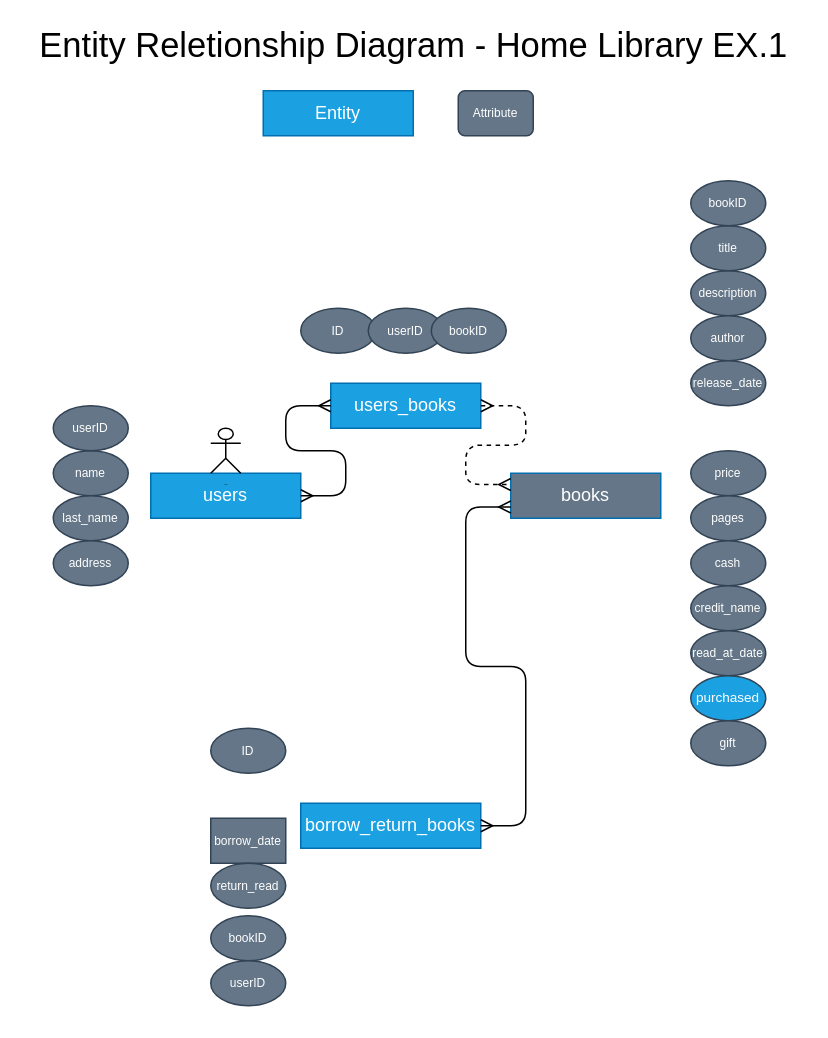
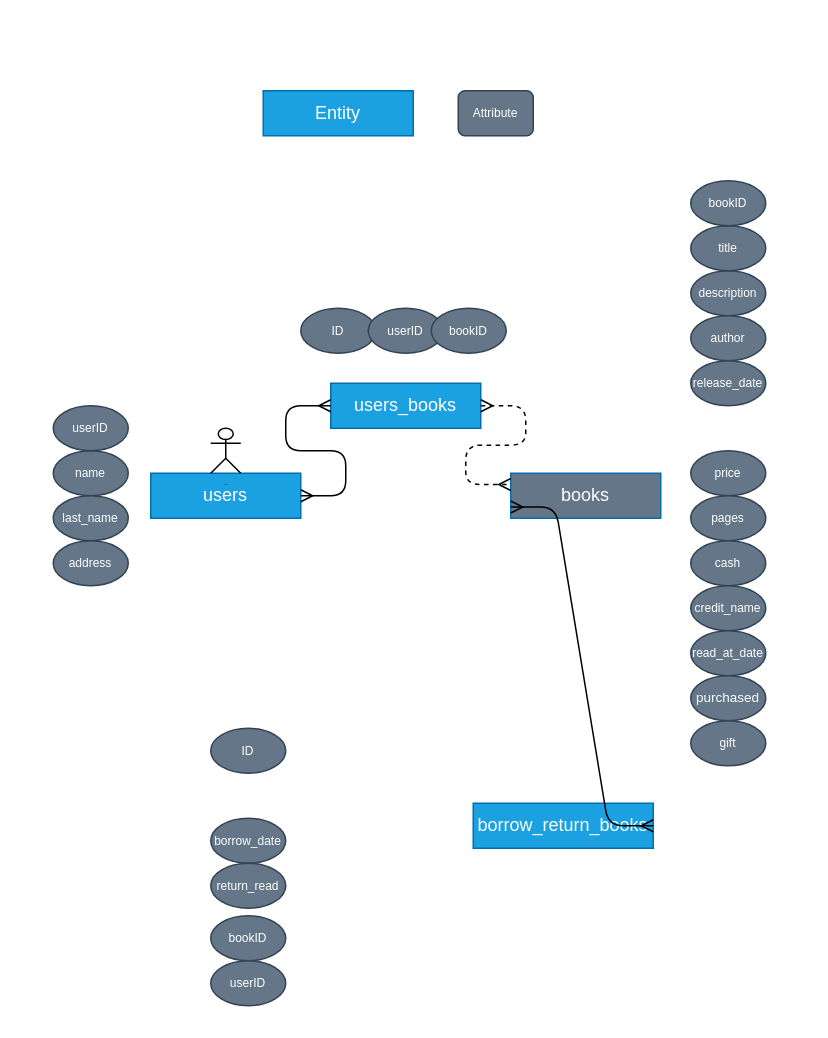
(413, 46) -> none
(728, 698) -> (728, 698)
(391, 826) -> (563, 826)
(248, 841) -> (248, 841)
